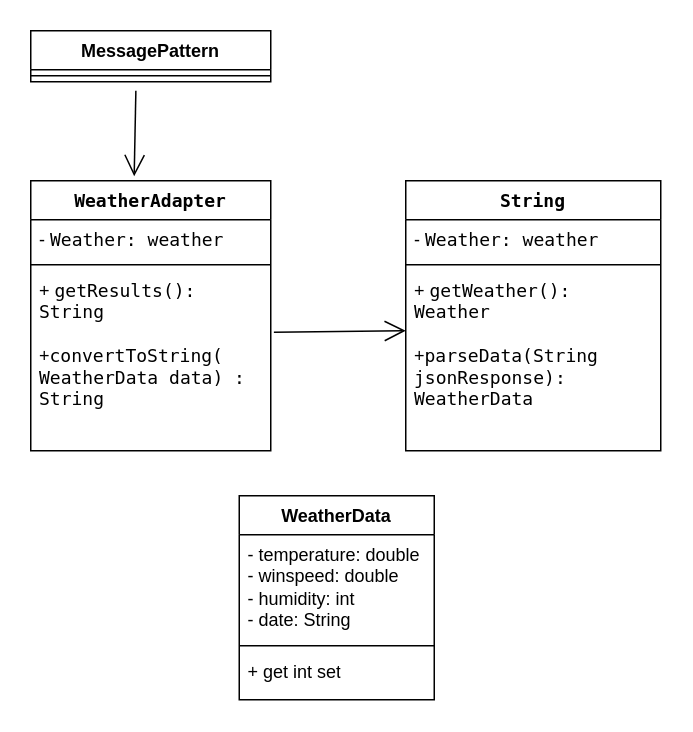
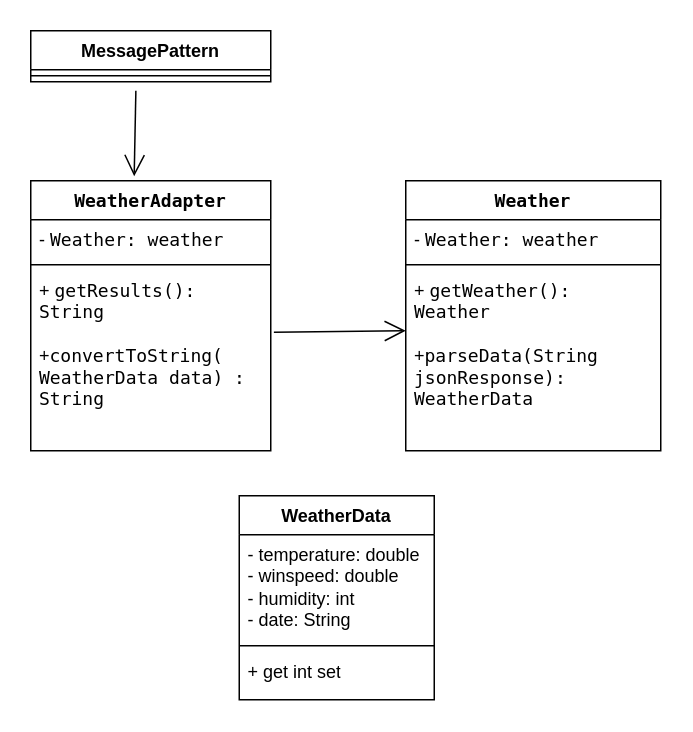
(533, 202) -> (533, 202)
